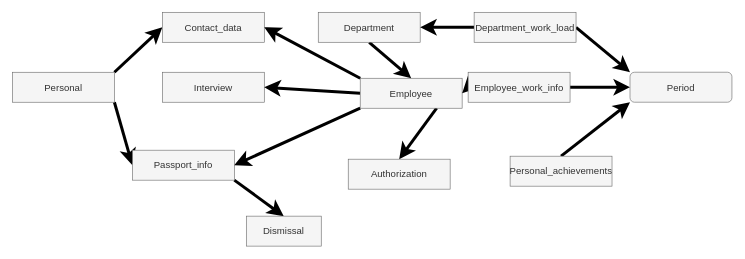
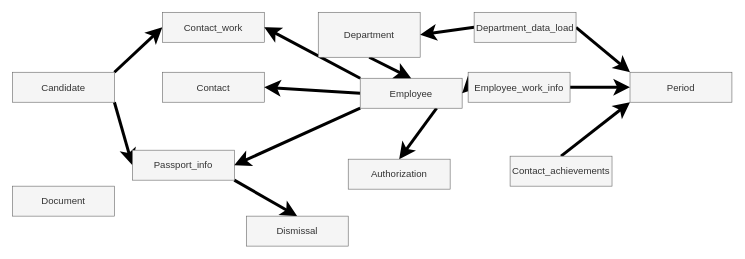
(213, 27) -> (213, 27)
(369, 27) -> (369, 35)
(525, 27) -> (525, 27)
(63, 87) -> (63, 87)
(213, 87) -> (213, 87)
(681, 87) -> (681, 87)
(561, 171) -> (561, 171)
none -> (63, 201)
(284, 231) -> (297, 231)
